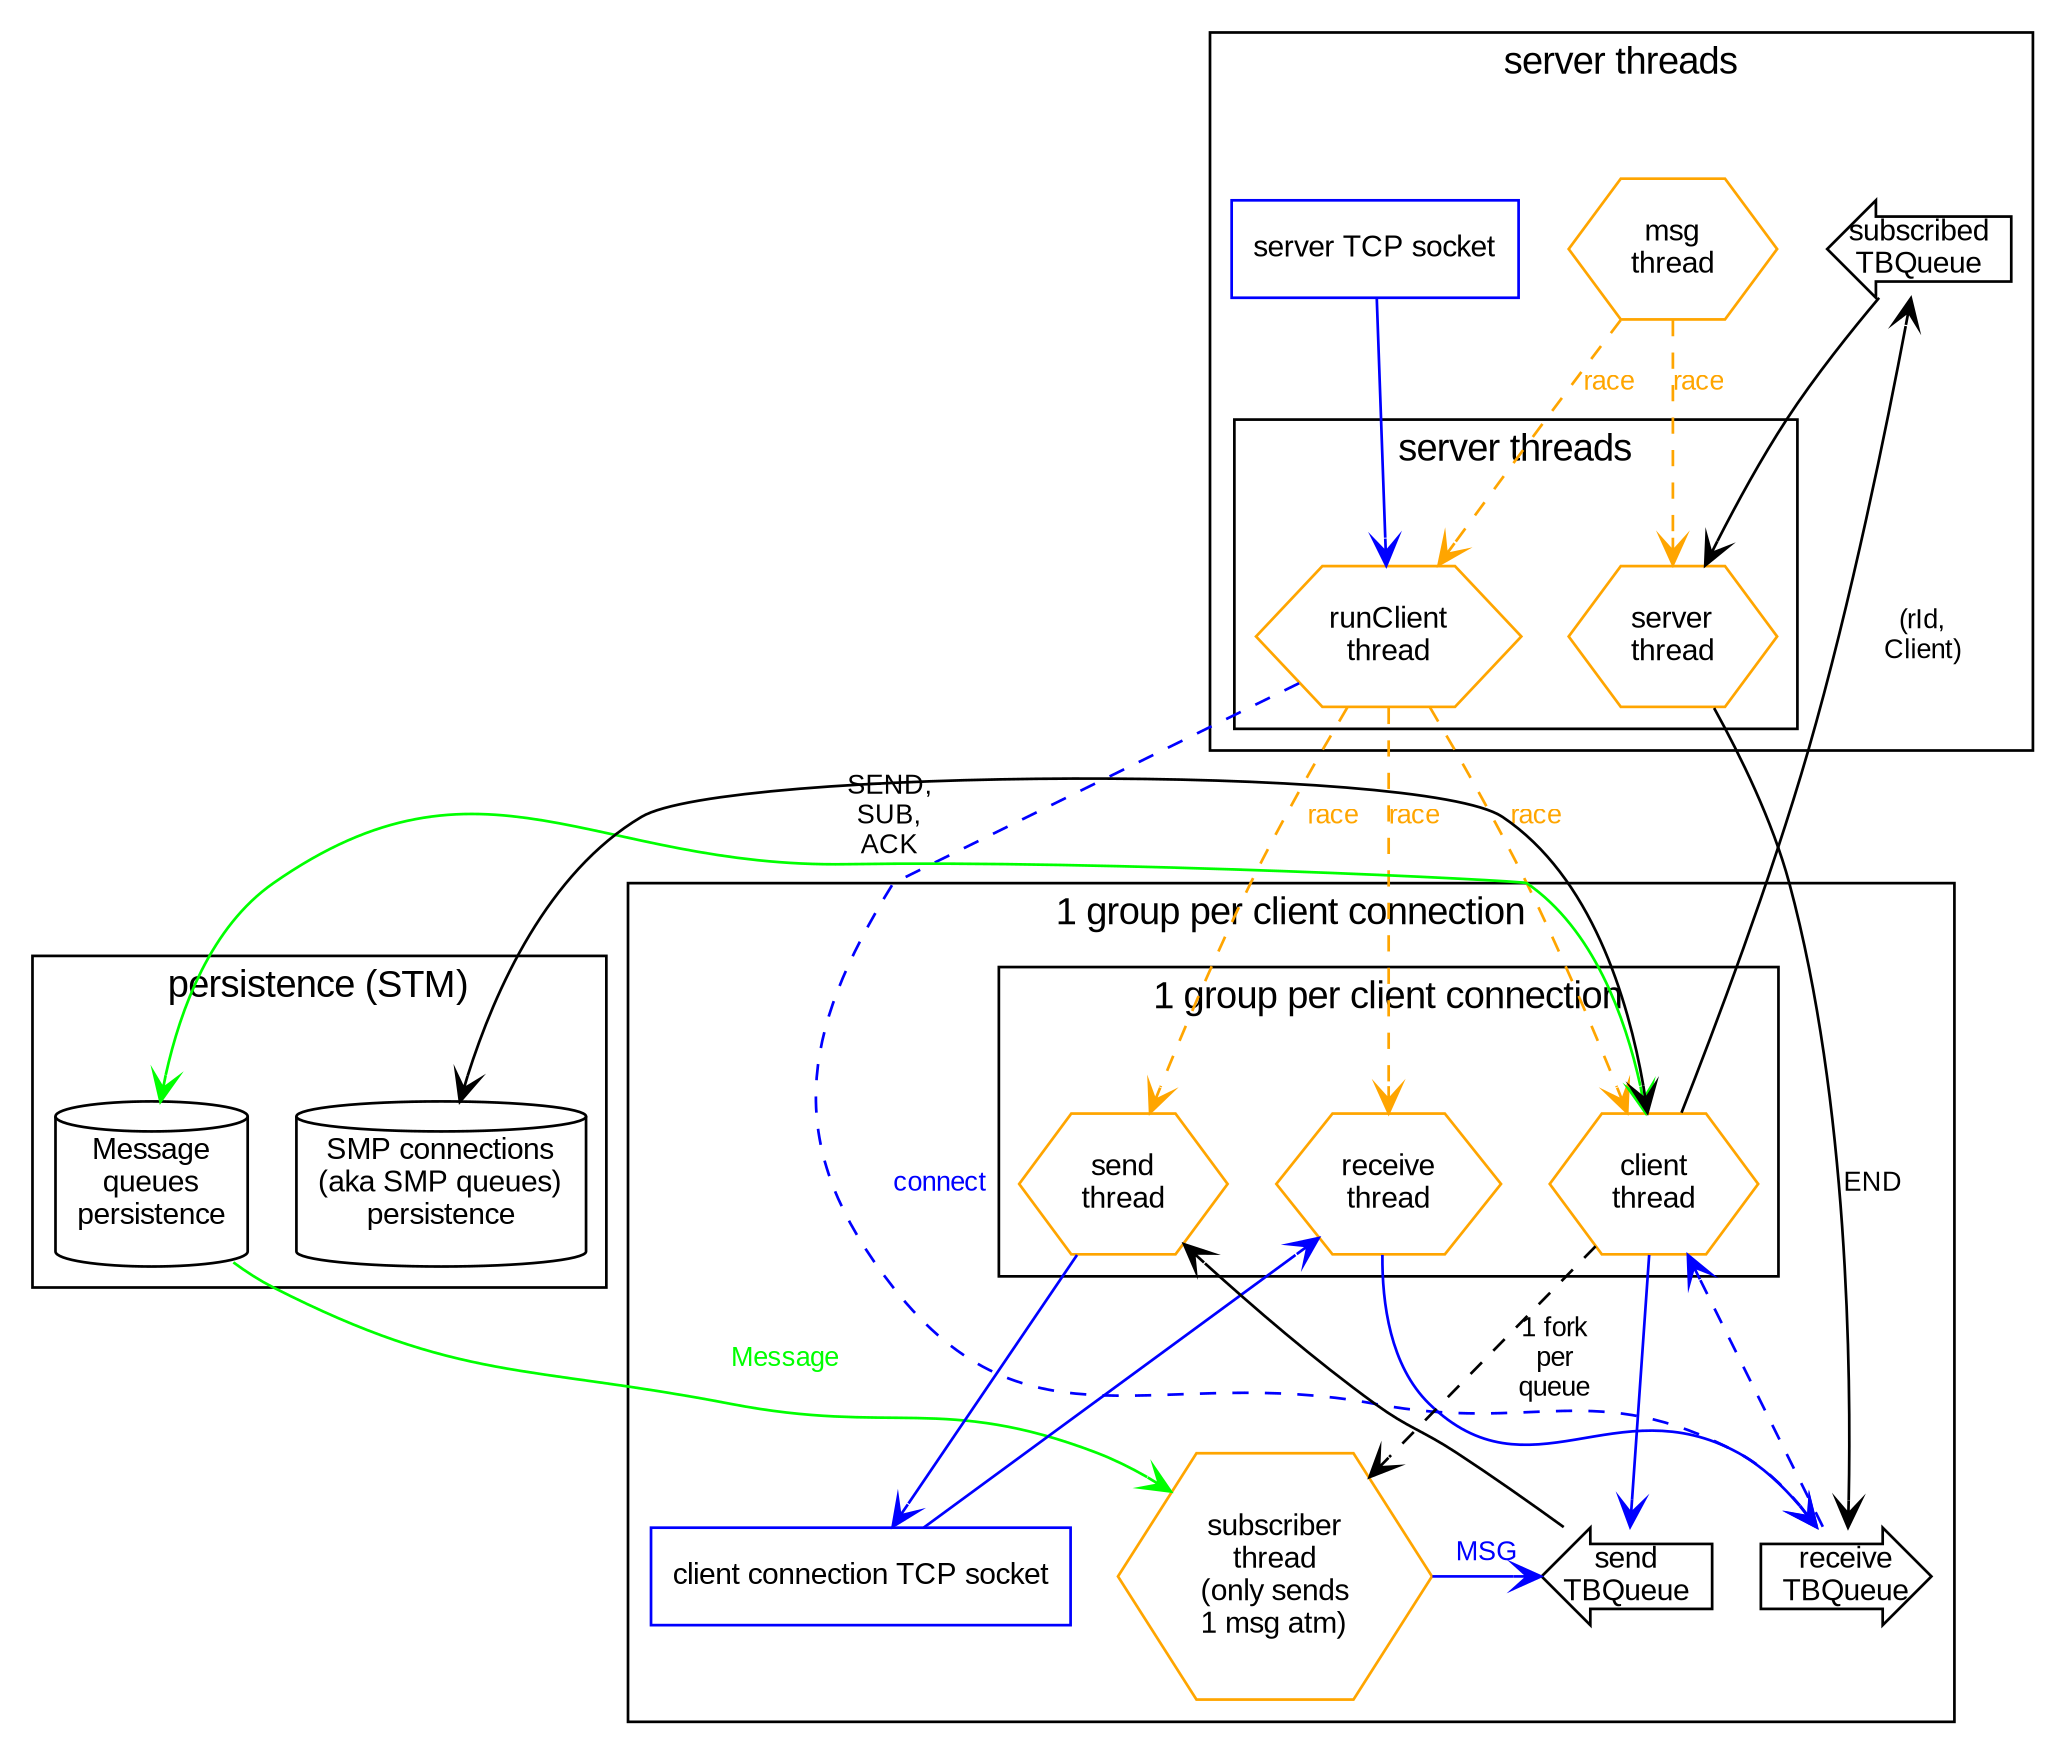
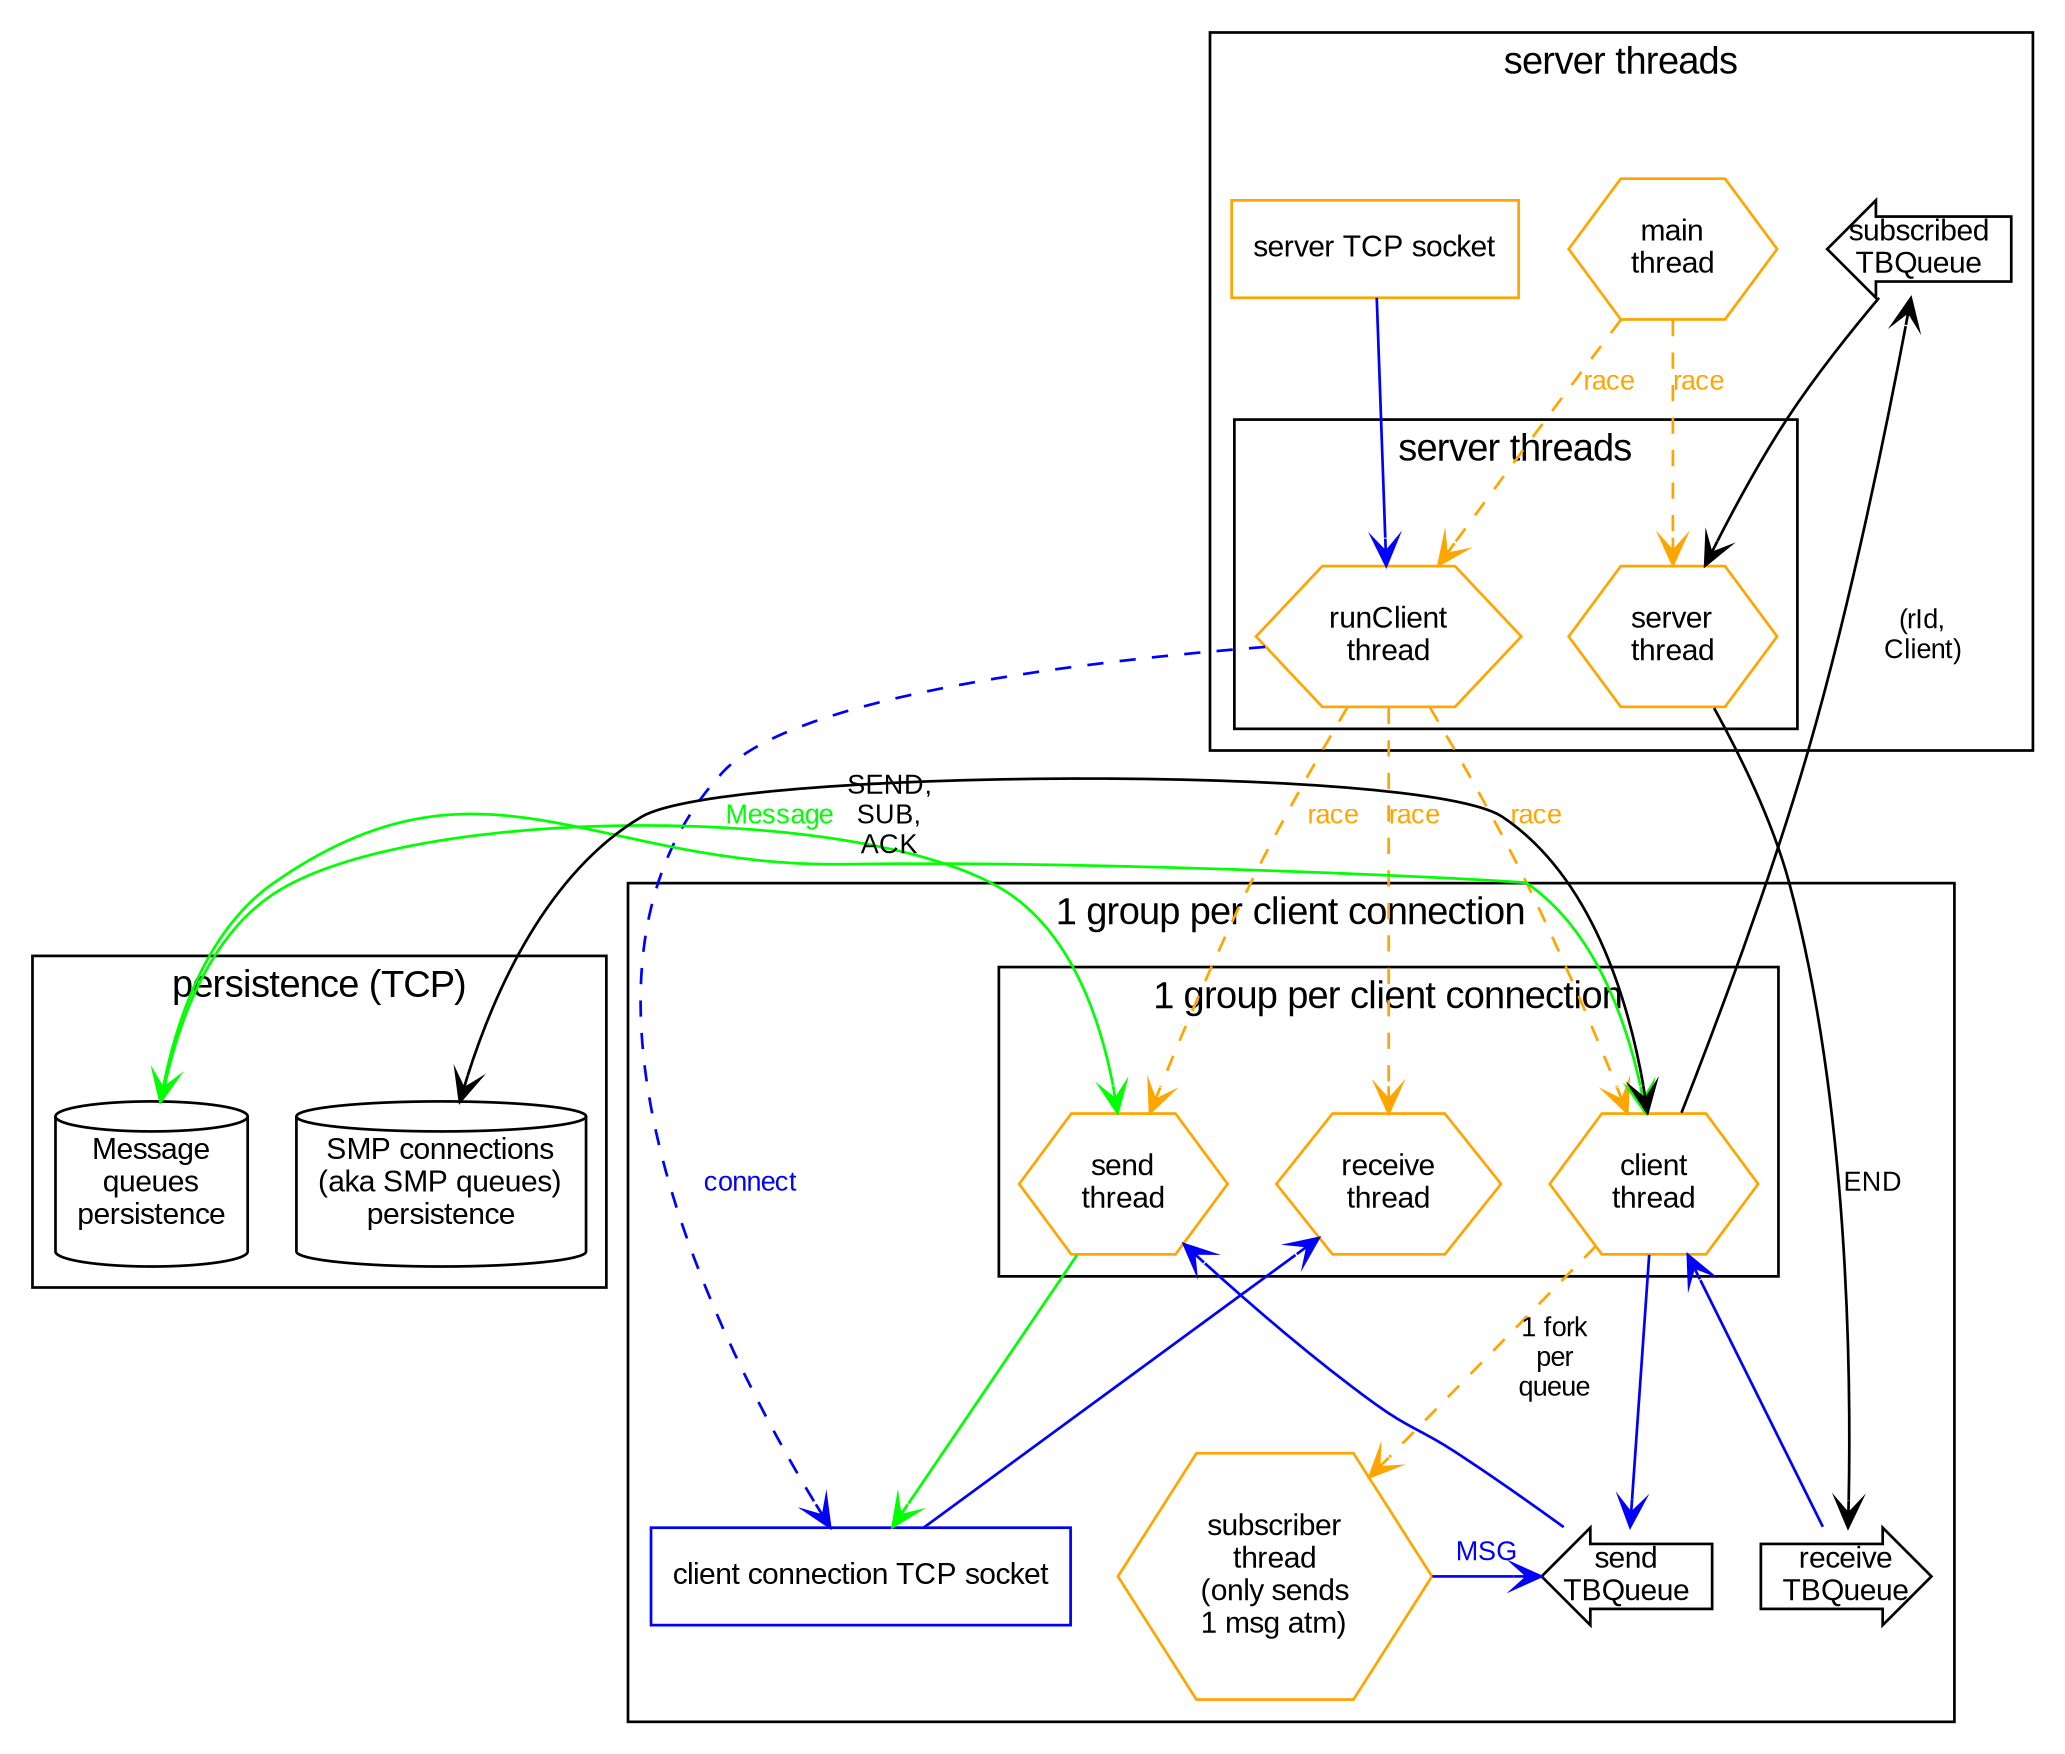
(1375, 249) -> (1375, 249)
(1673, 249) -> (1673, 249)
(319, 987) -> (319, 987)
(920, 1316) -> (657, 900)
(1492, 1352) -> (1492, 1352)
(1341, 1378) -> (1377, 1405)
(984, 1392) -> (993, 1379)
(684, 1396) -> (724, 828)
(1762, 1403) -> (1762, 1403)
(1541, 1444) -> none
